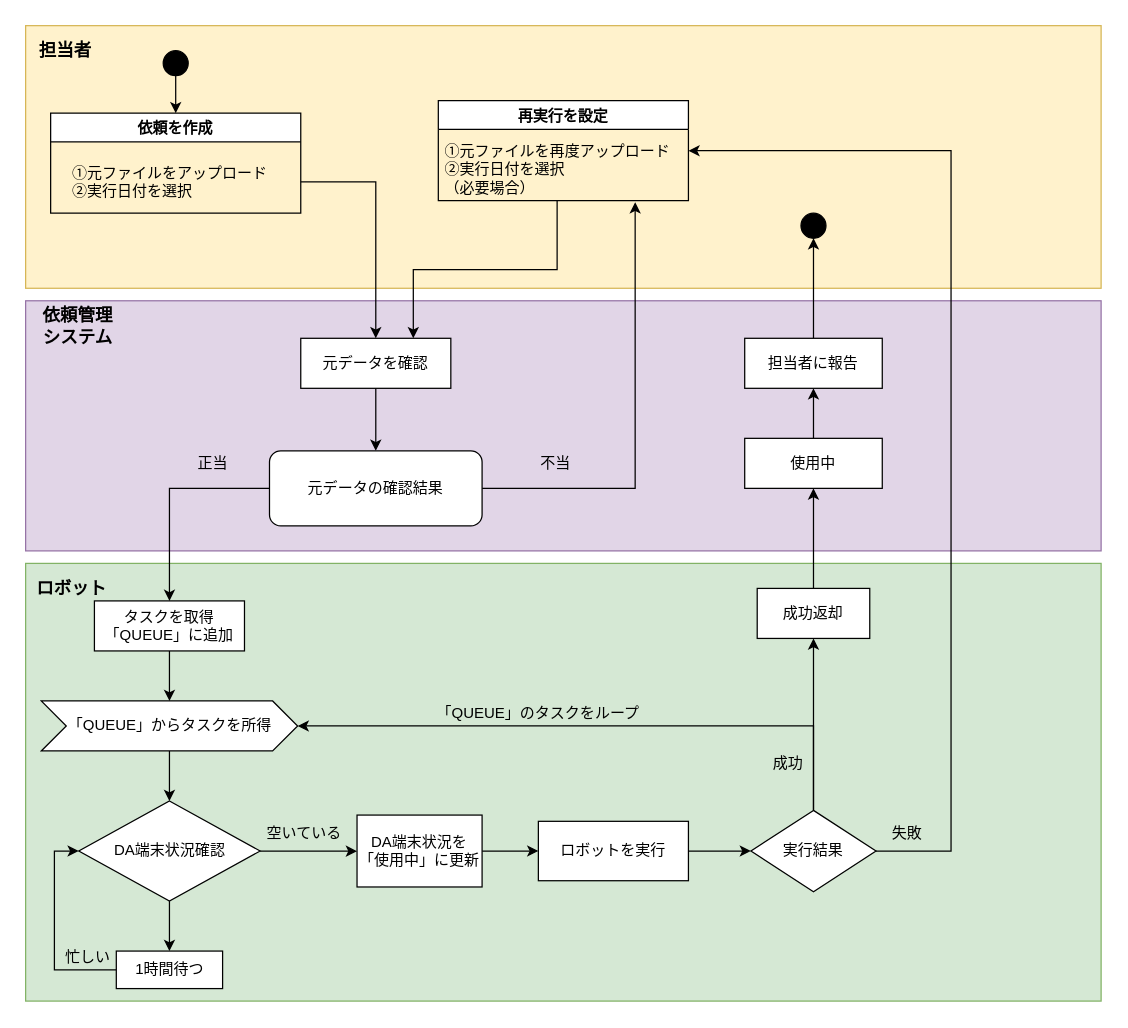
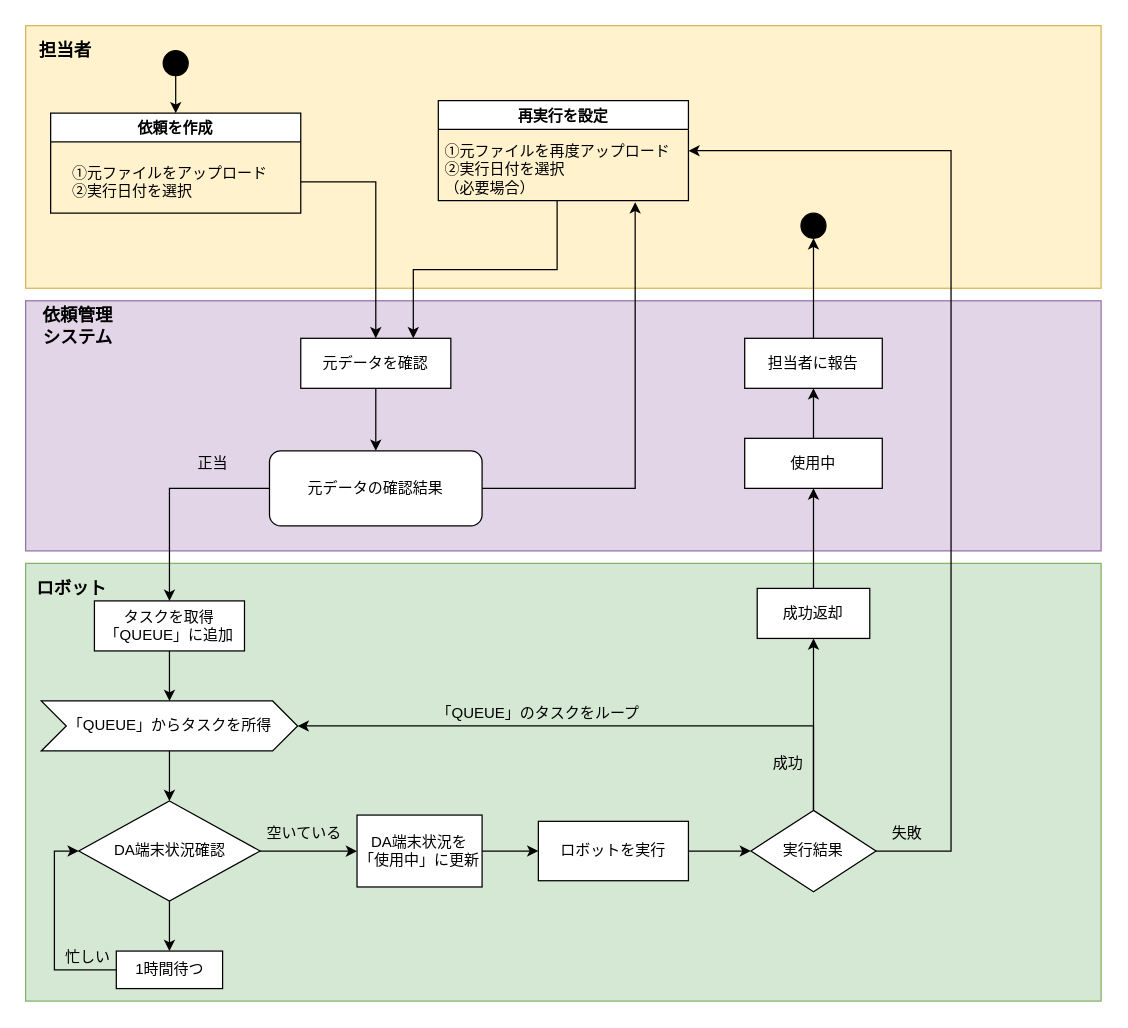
(556, 463) -> none
